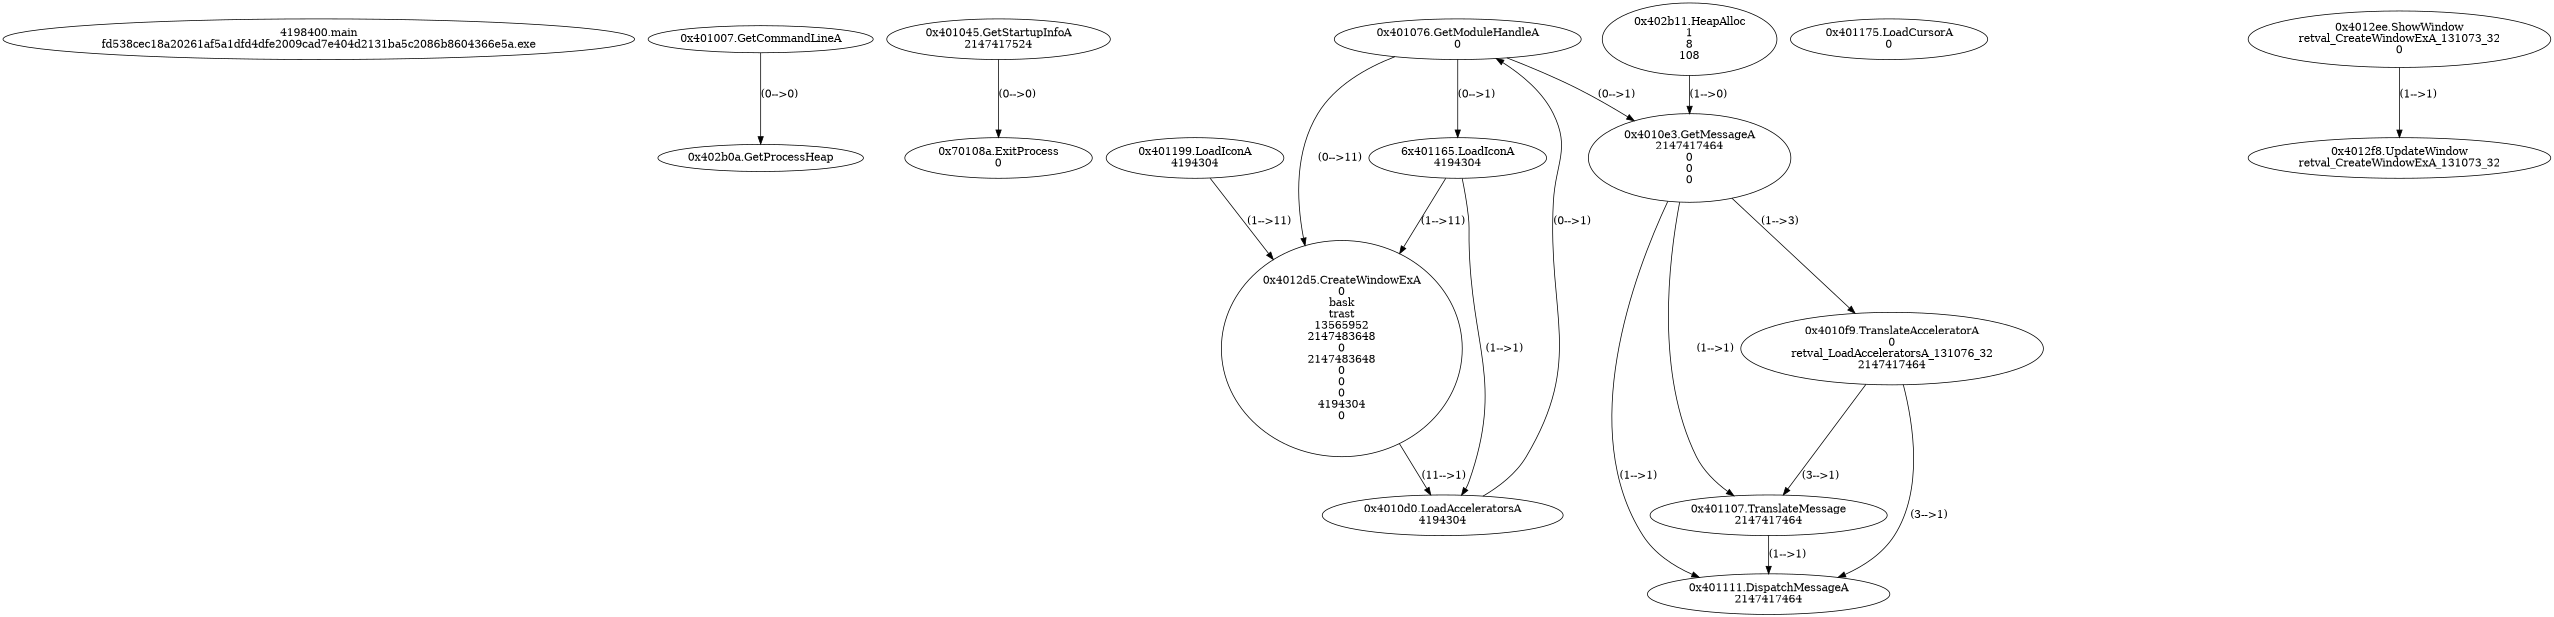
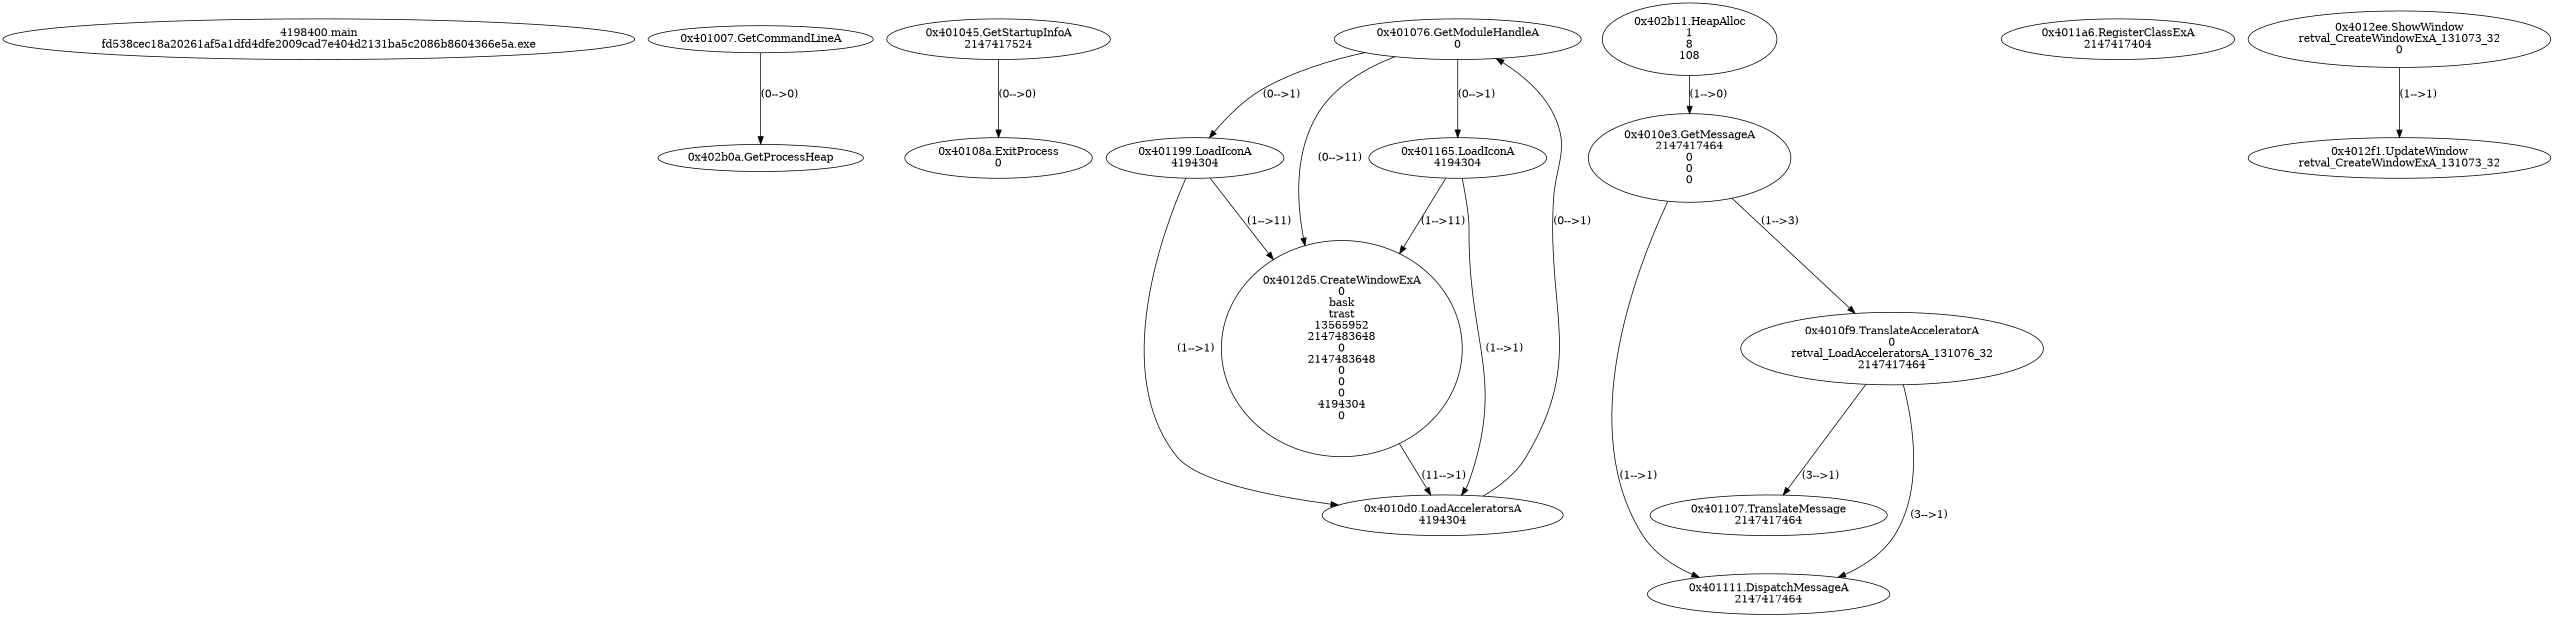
(1889, 39) -> none
none -> (2118, 39)
(1569, 84) -> (1282, 79)
(999, 158) -> (999, 158)
(1458, 158) -> (1458, 158)
(2399, 158) -> (2399, 158)
(1670, 354) -> none
none -> (1151, 399)
(1769, 551) -> none
